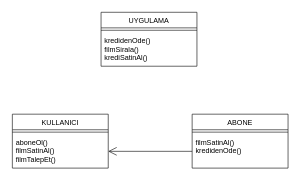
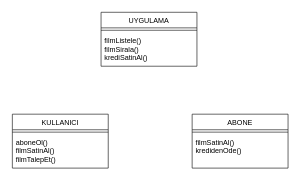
(130, 41) -> (127, 41)
(150, 152) -> none
